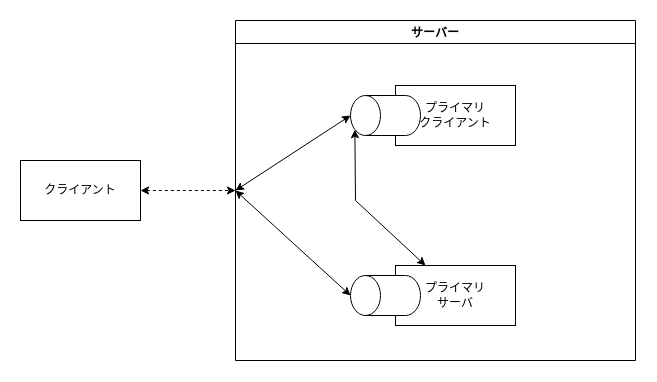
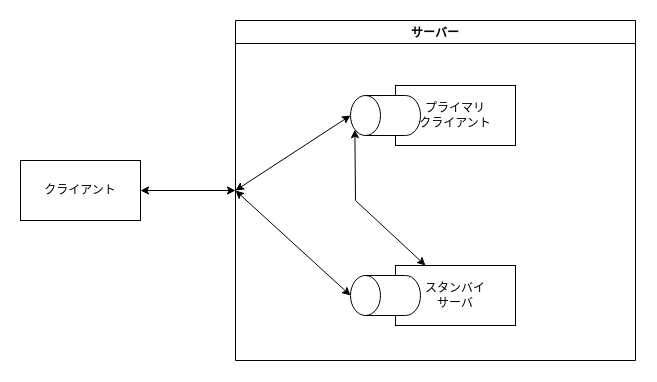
(188, 191) -> (188, 191)
(456, 296) -> (456, 296)
